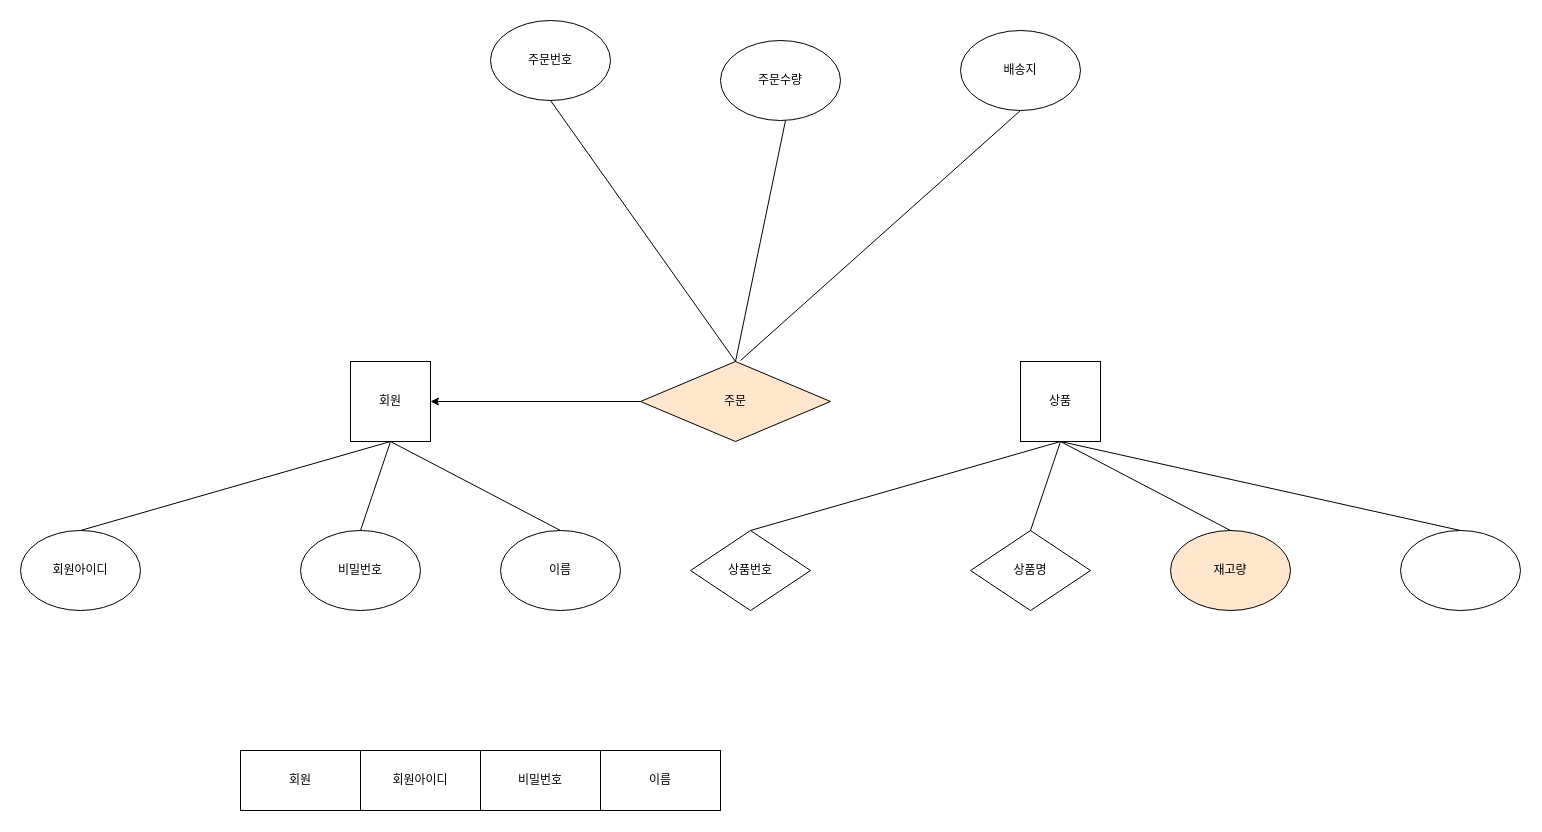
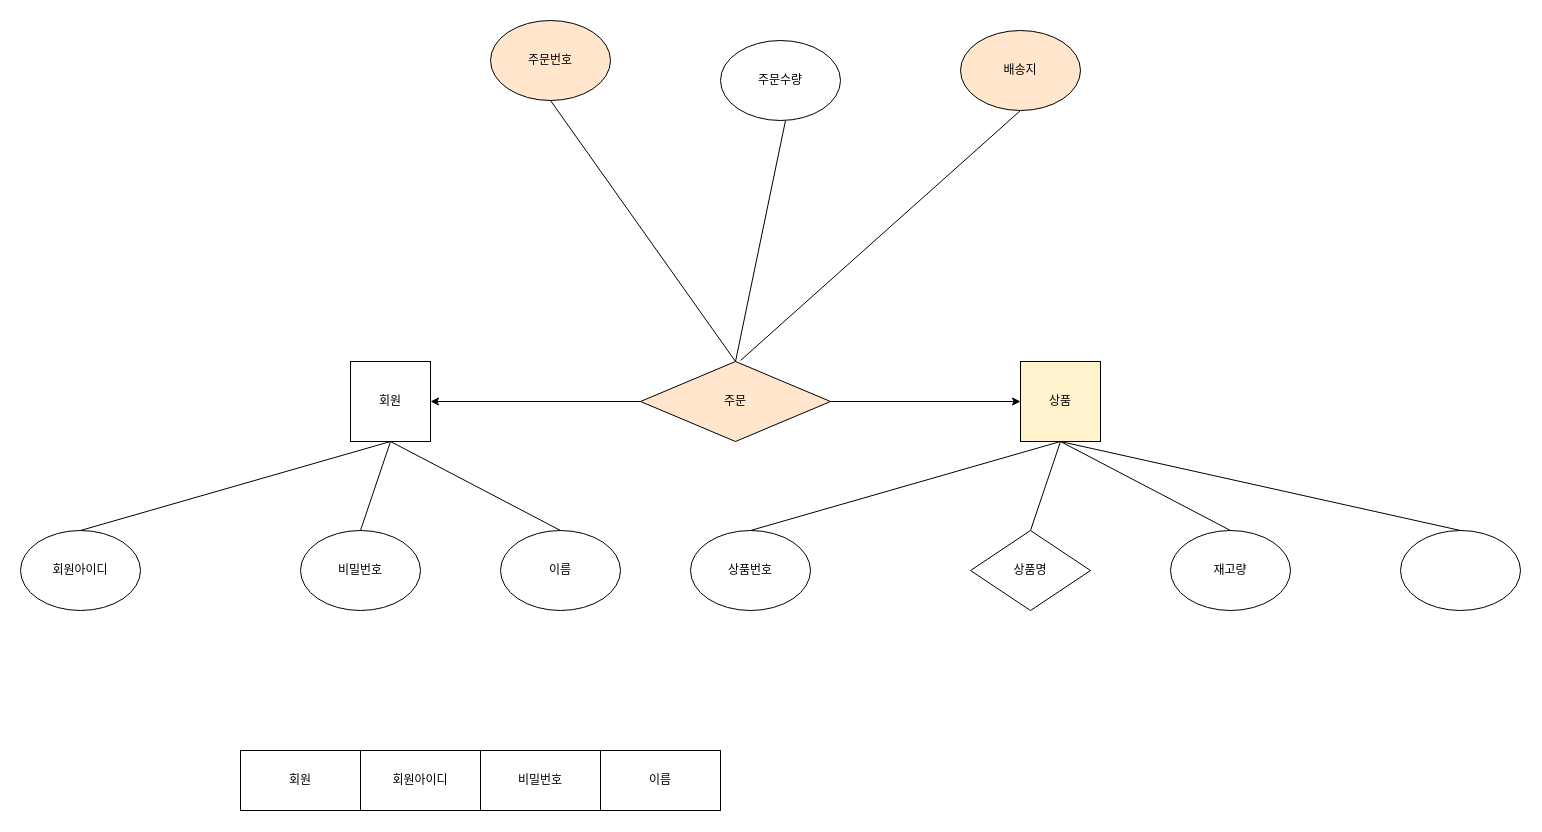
(551, 61) -> (551, 61)
(1021, 71) -> (1021, 71)
none -> (922, 402)
(1061, 402) -> (1061, 402)
(751, 571) -> (751, 571)
(1231, 571) -> (1231, 571)
